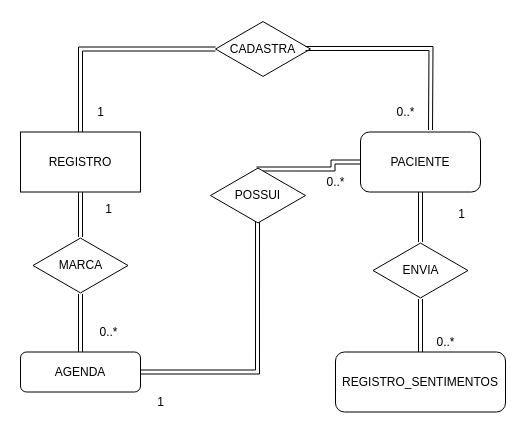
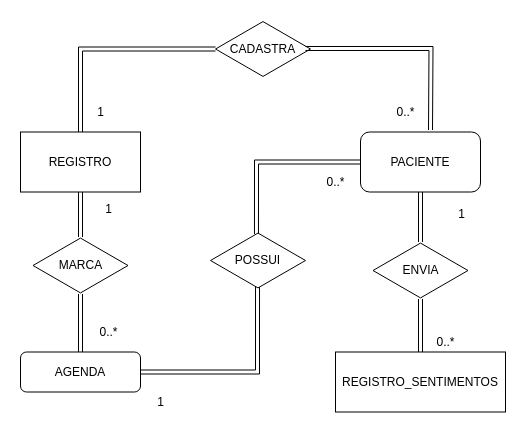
(258, 196) -> (258, 261)
(421, 382) -> (421, 382)
